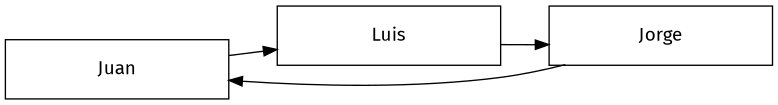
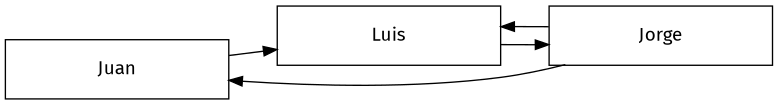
none -> (532, 27)
